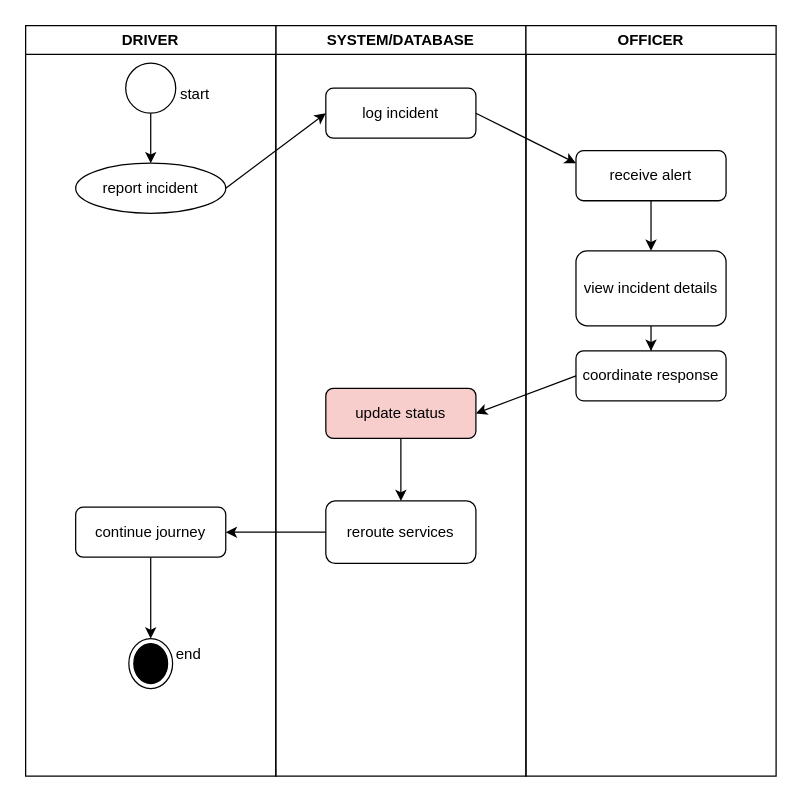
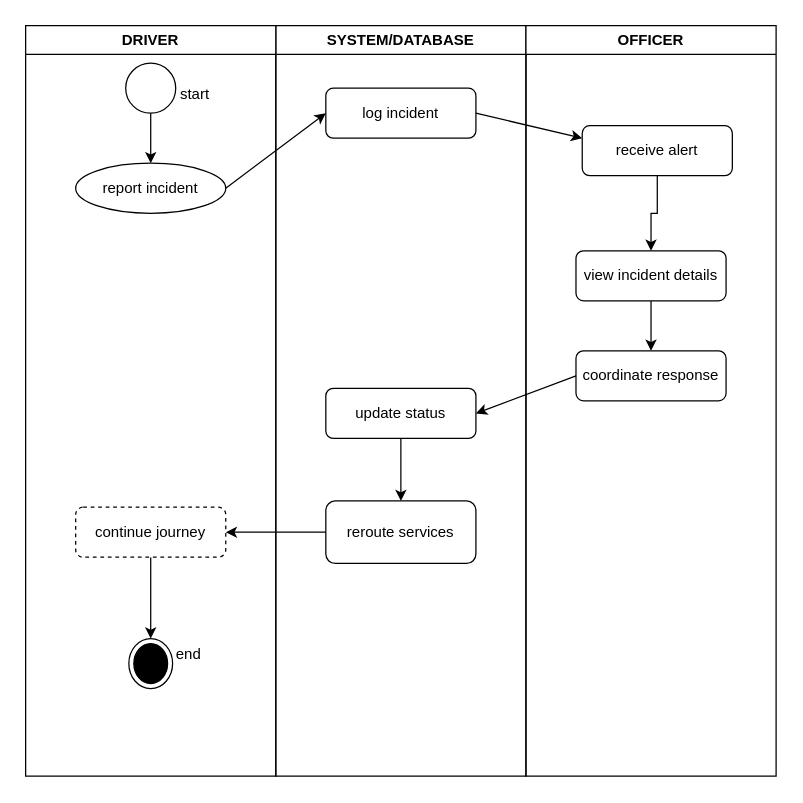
(651, 176) -> (657, 151)
(651, 288) -> (651, 276)
(401, 413) -> (401, 413)
(151, 532) -> (151, 532)
